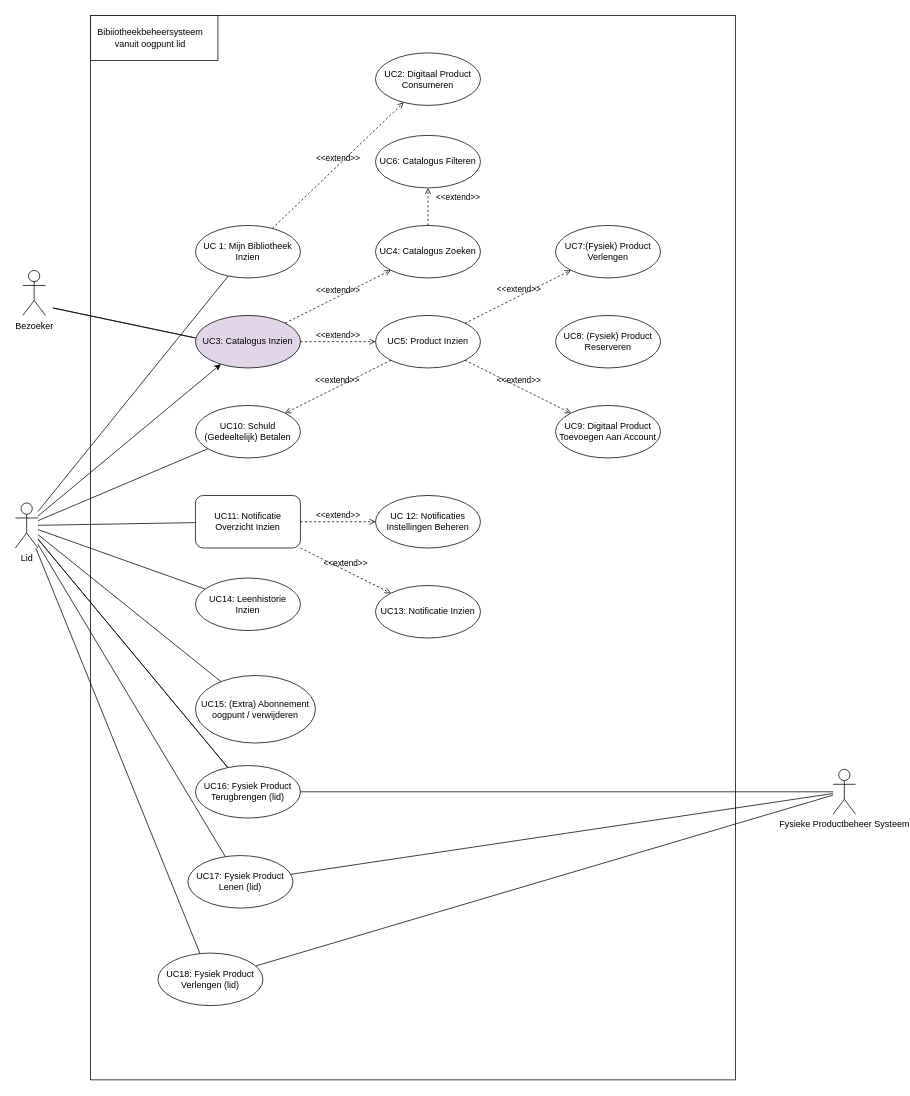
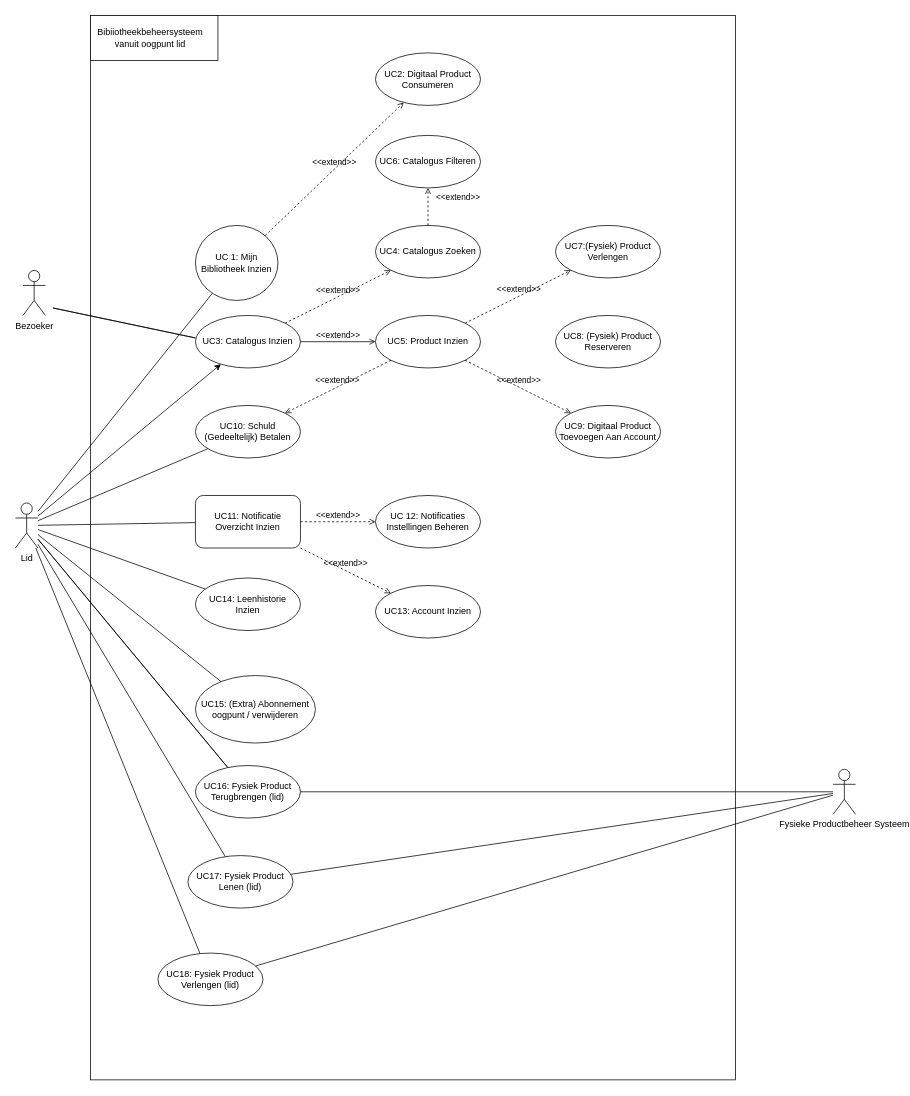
(248, 252) -> (237, 263)
(248, 342) -> (248, 342)
(337, 342) -> (337, 342)
(428, 612) -> (428, 612)
